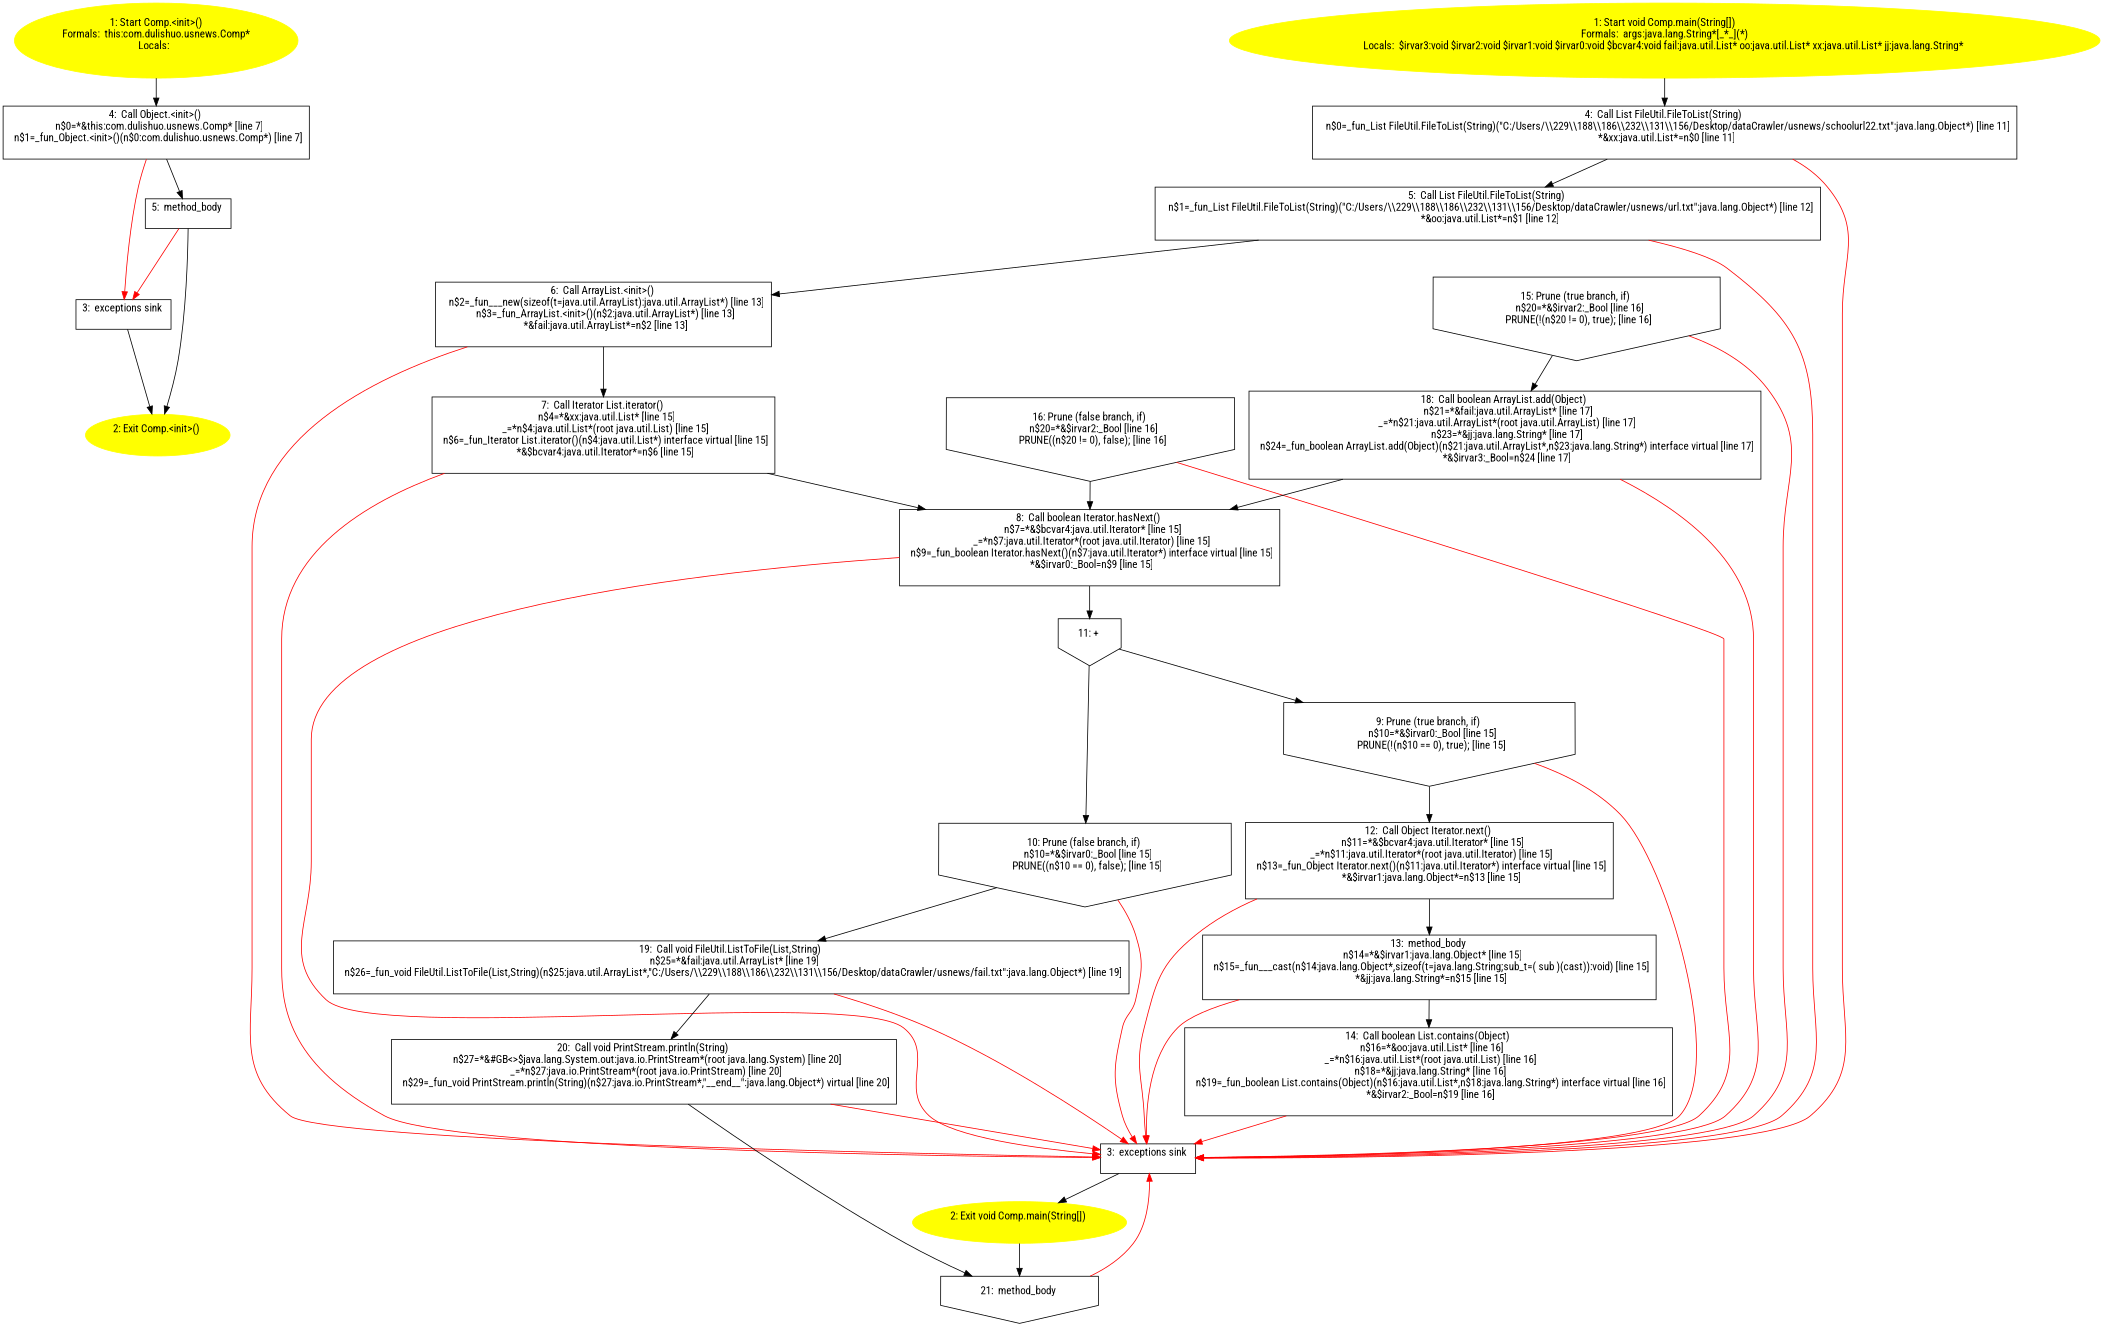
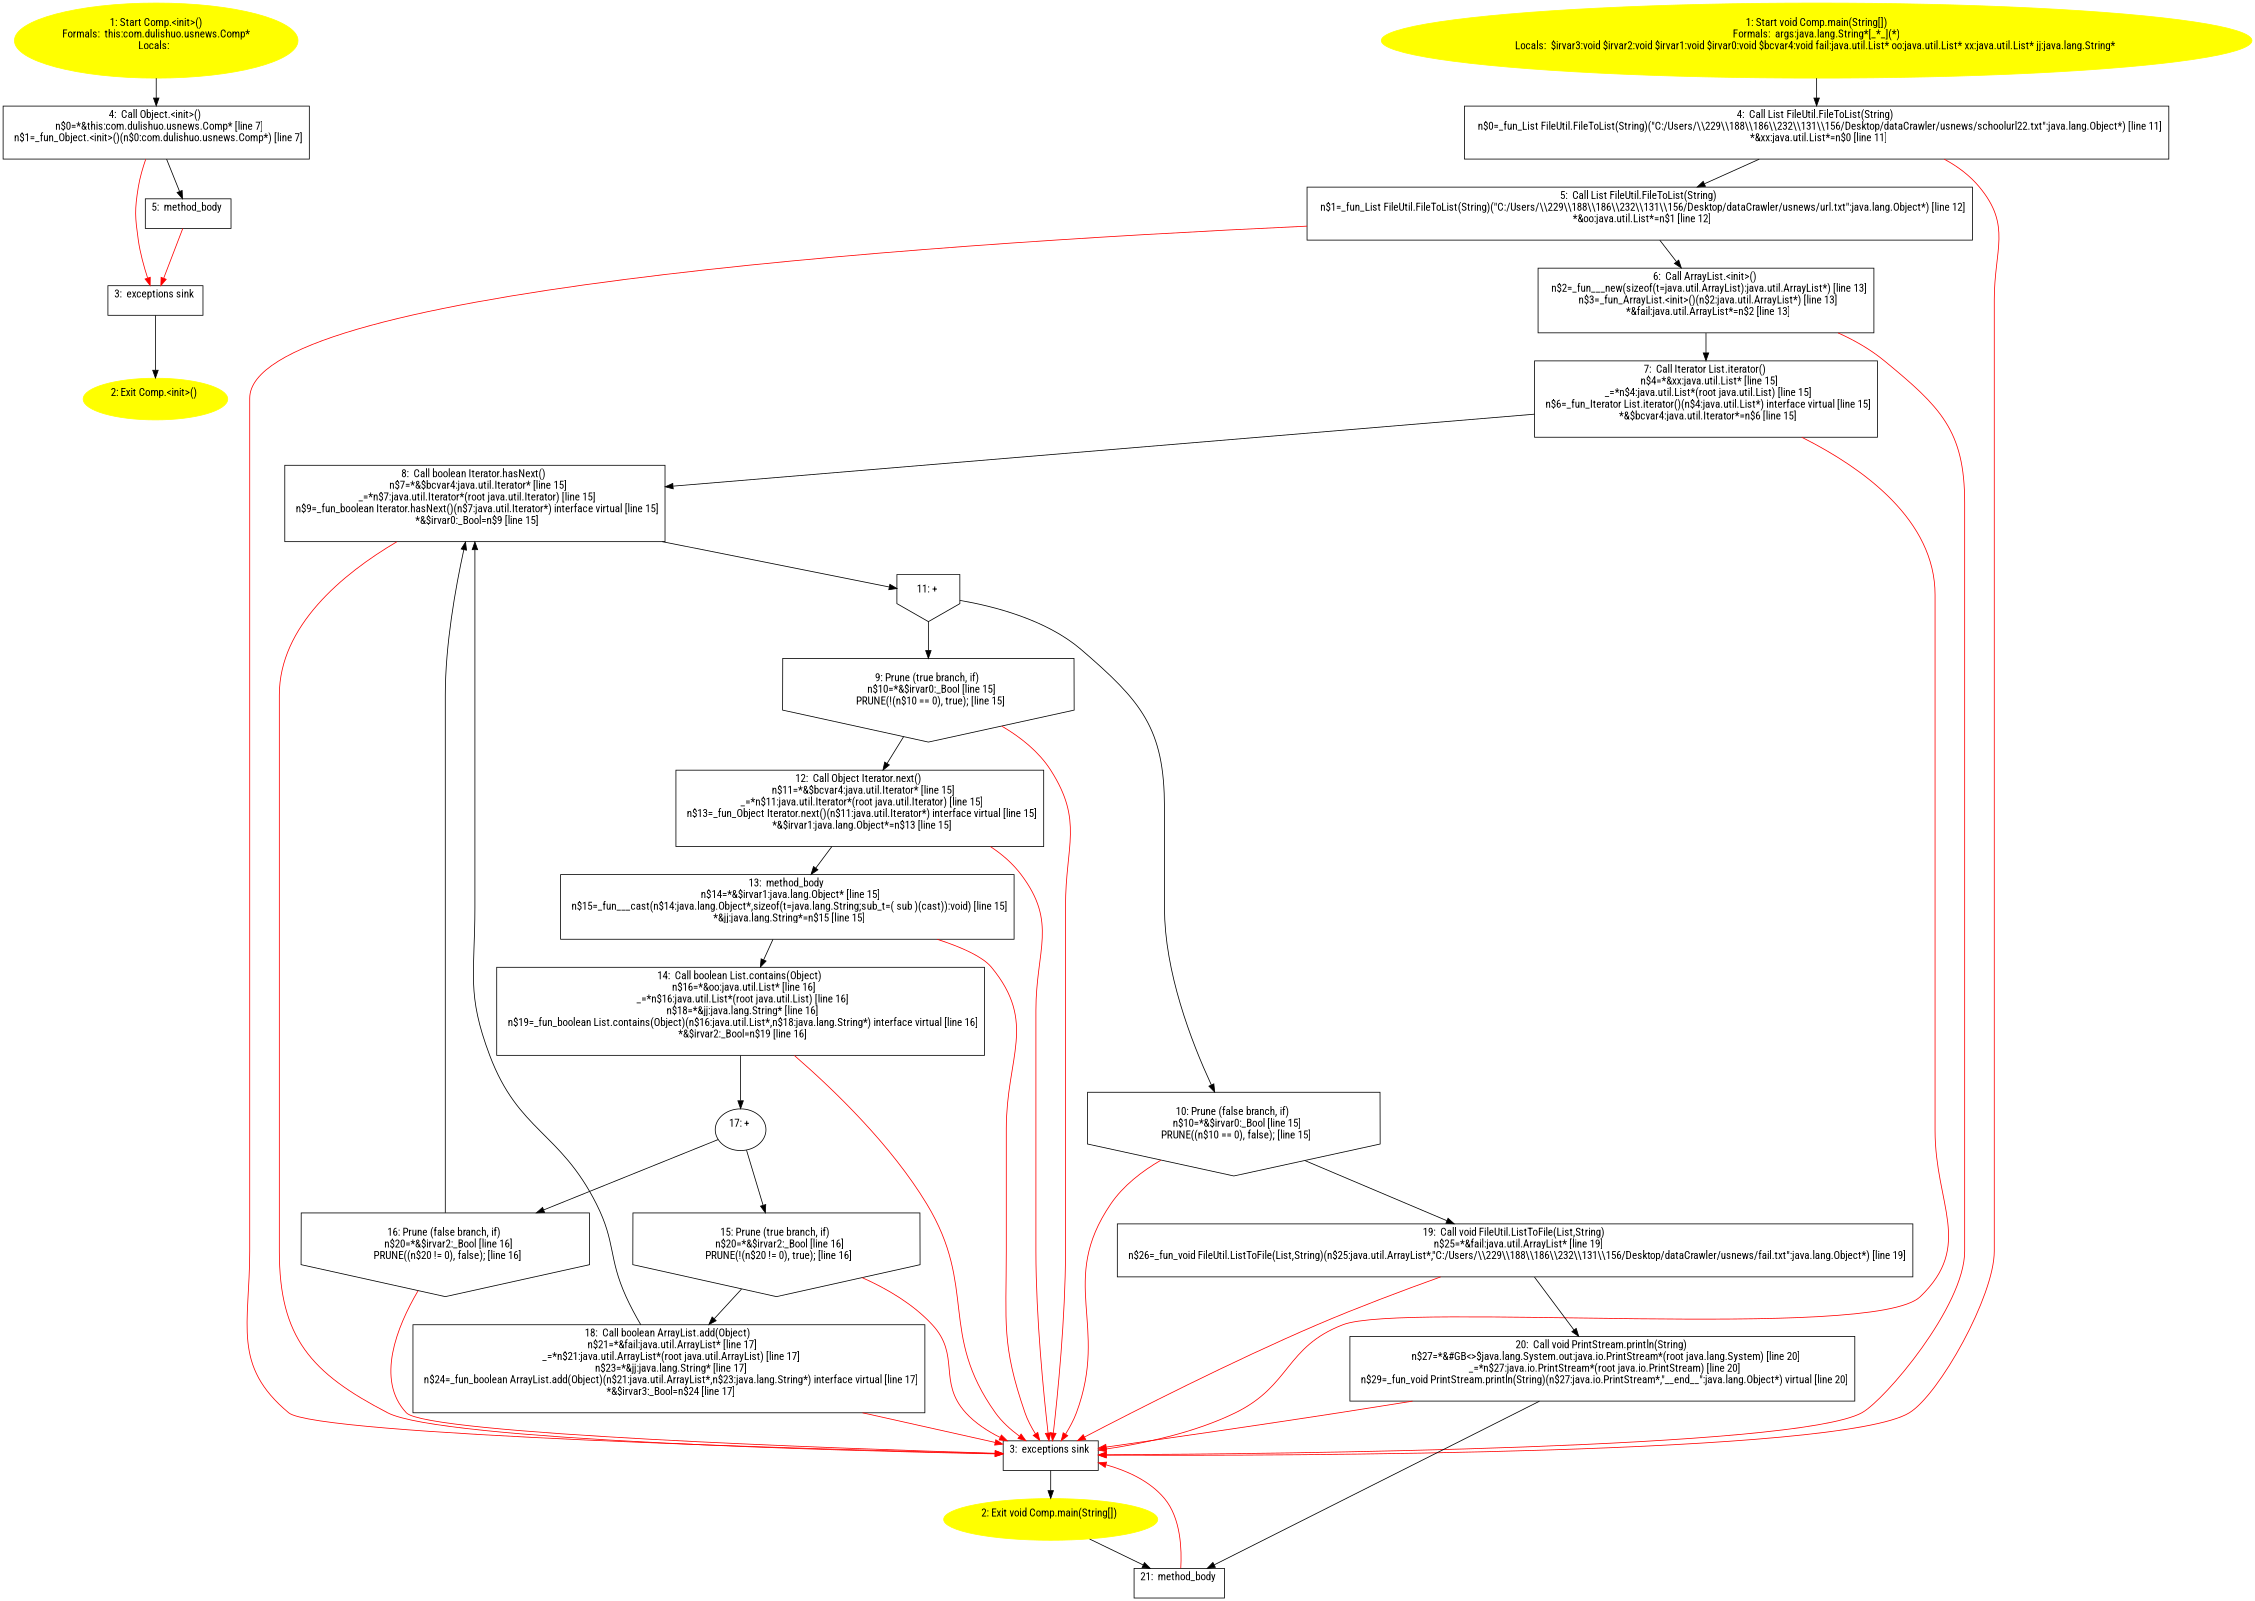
(184, 318) -> none
none -> (741, 1130)
(1020, 1297) -> (1179, 1583)
